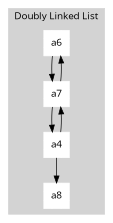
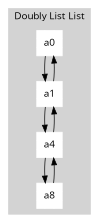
(57, 17) -> (49, 17)
(57, 43) -> (49, 43)
(57, 94) -> (49, 94)
none -> (54, 174)
